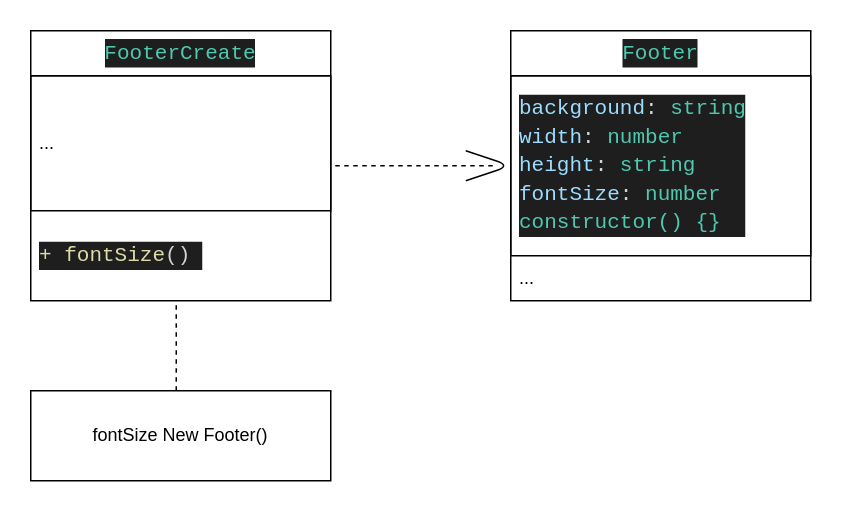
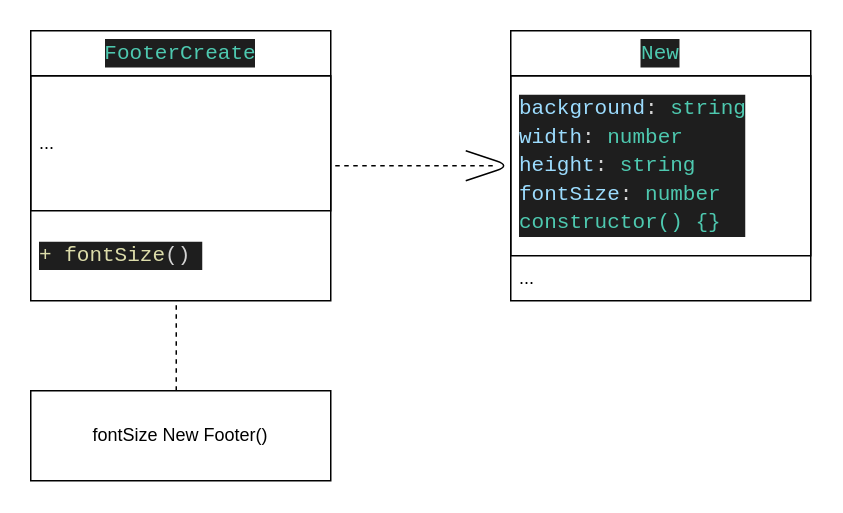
(661, 53) -> (661, 53)
